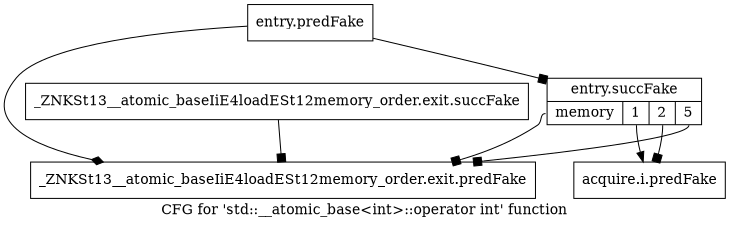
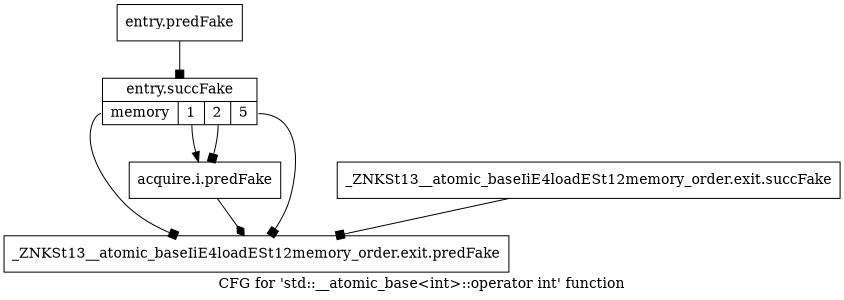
(60, 54) -> (227, 212)
